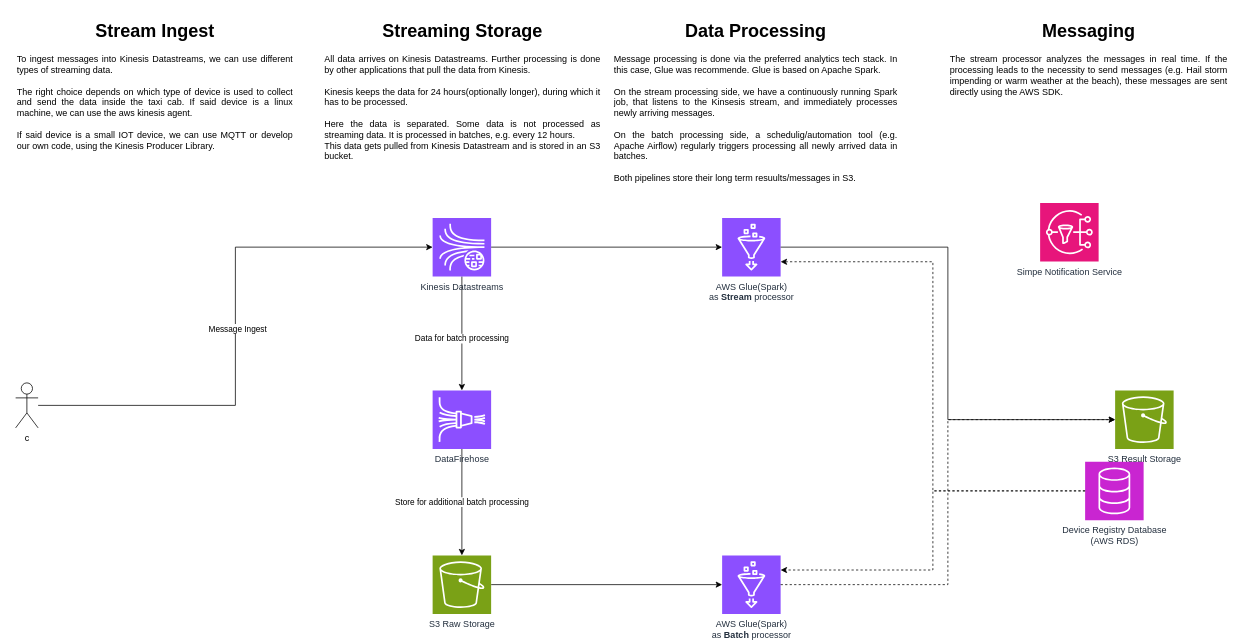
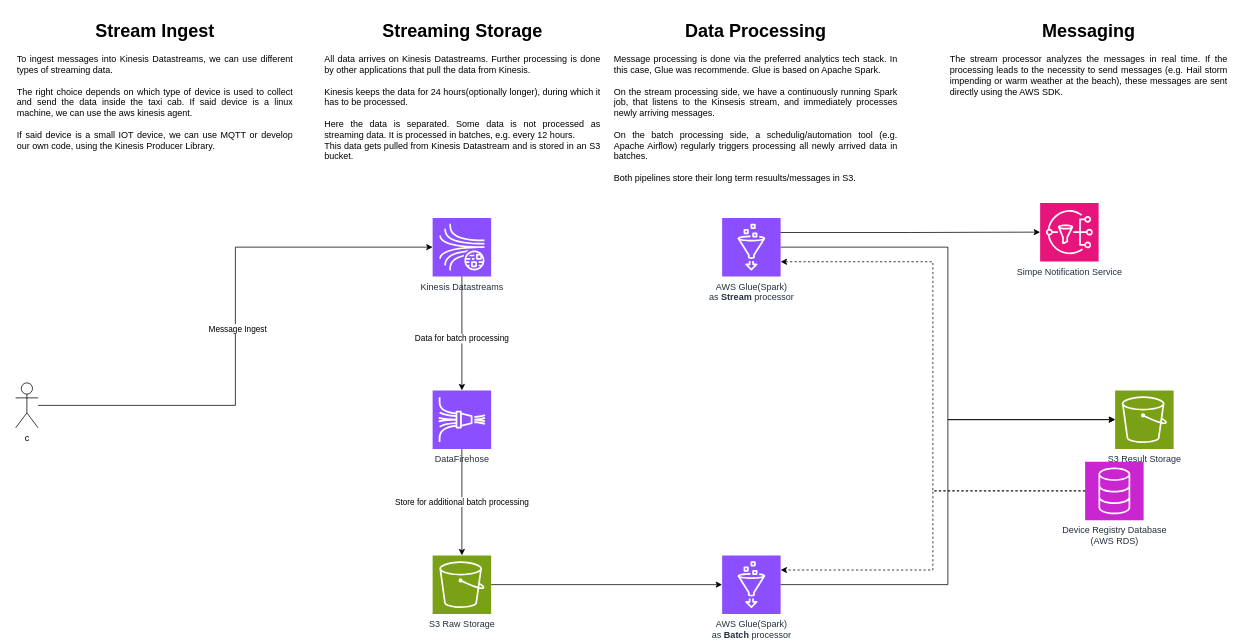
none -> (901, 233)
(715, 247) -> none
(947, 585) -> (947, 585)
